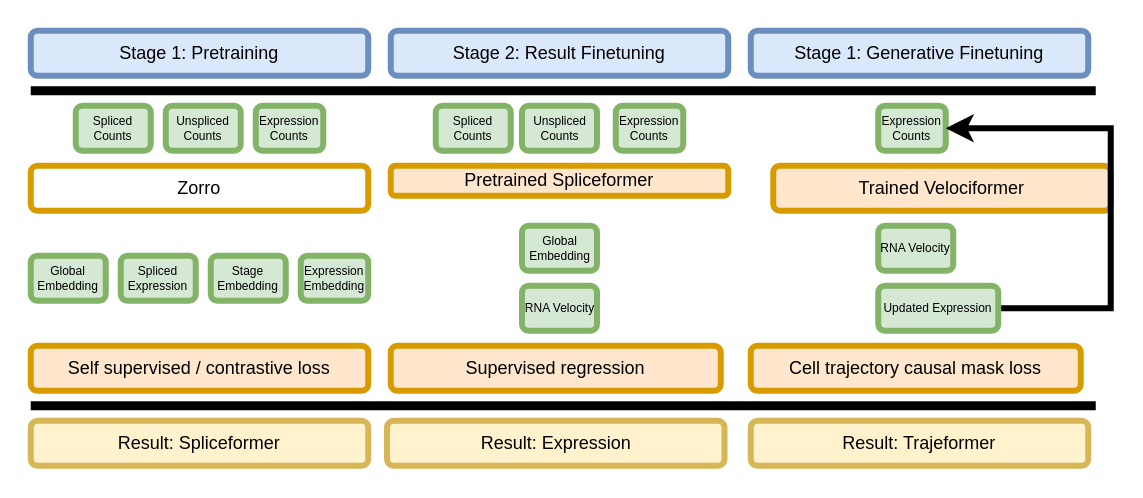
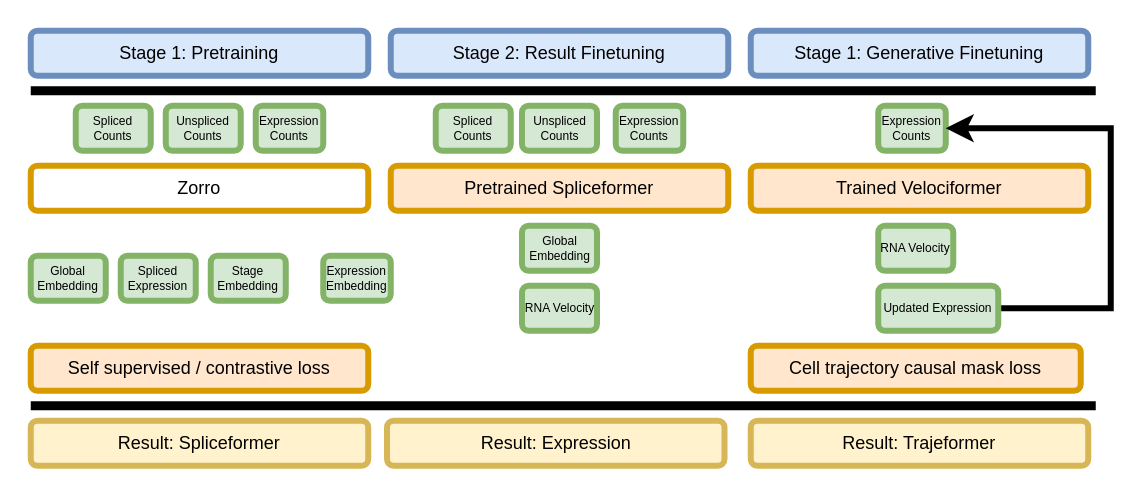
(560, 181) -> (560, 188)
(942, 188) -> (920, 188)
(335, 278) -> (357, 278)
(556, 368) -> none
